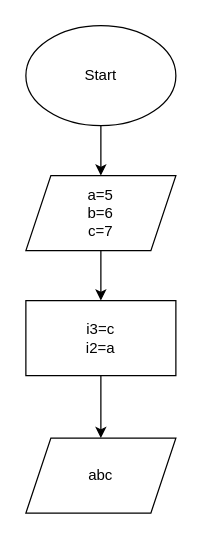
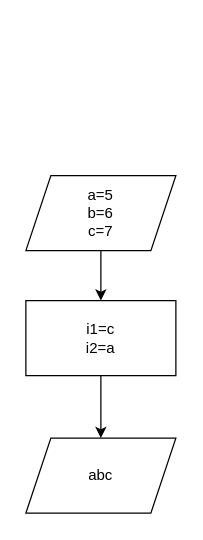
(101, 76) -> none
(101, 147) -> none
(101, 338) -> (101, 338)
